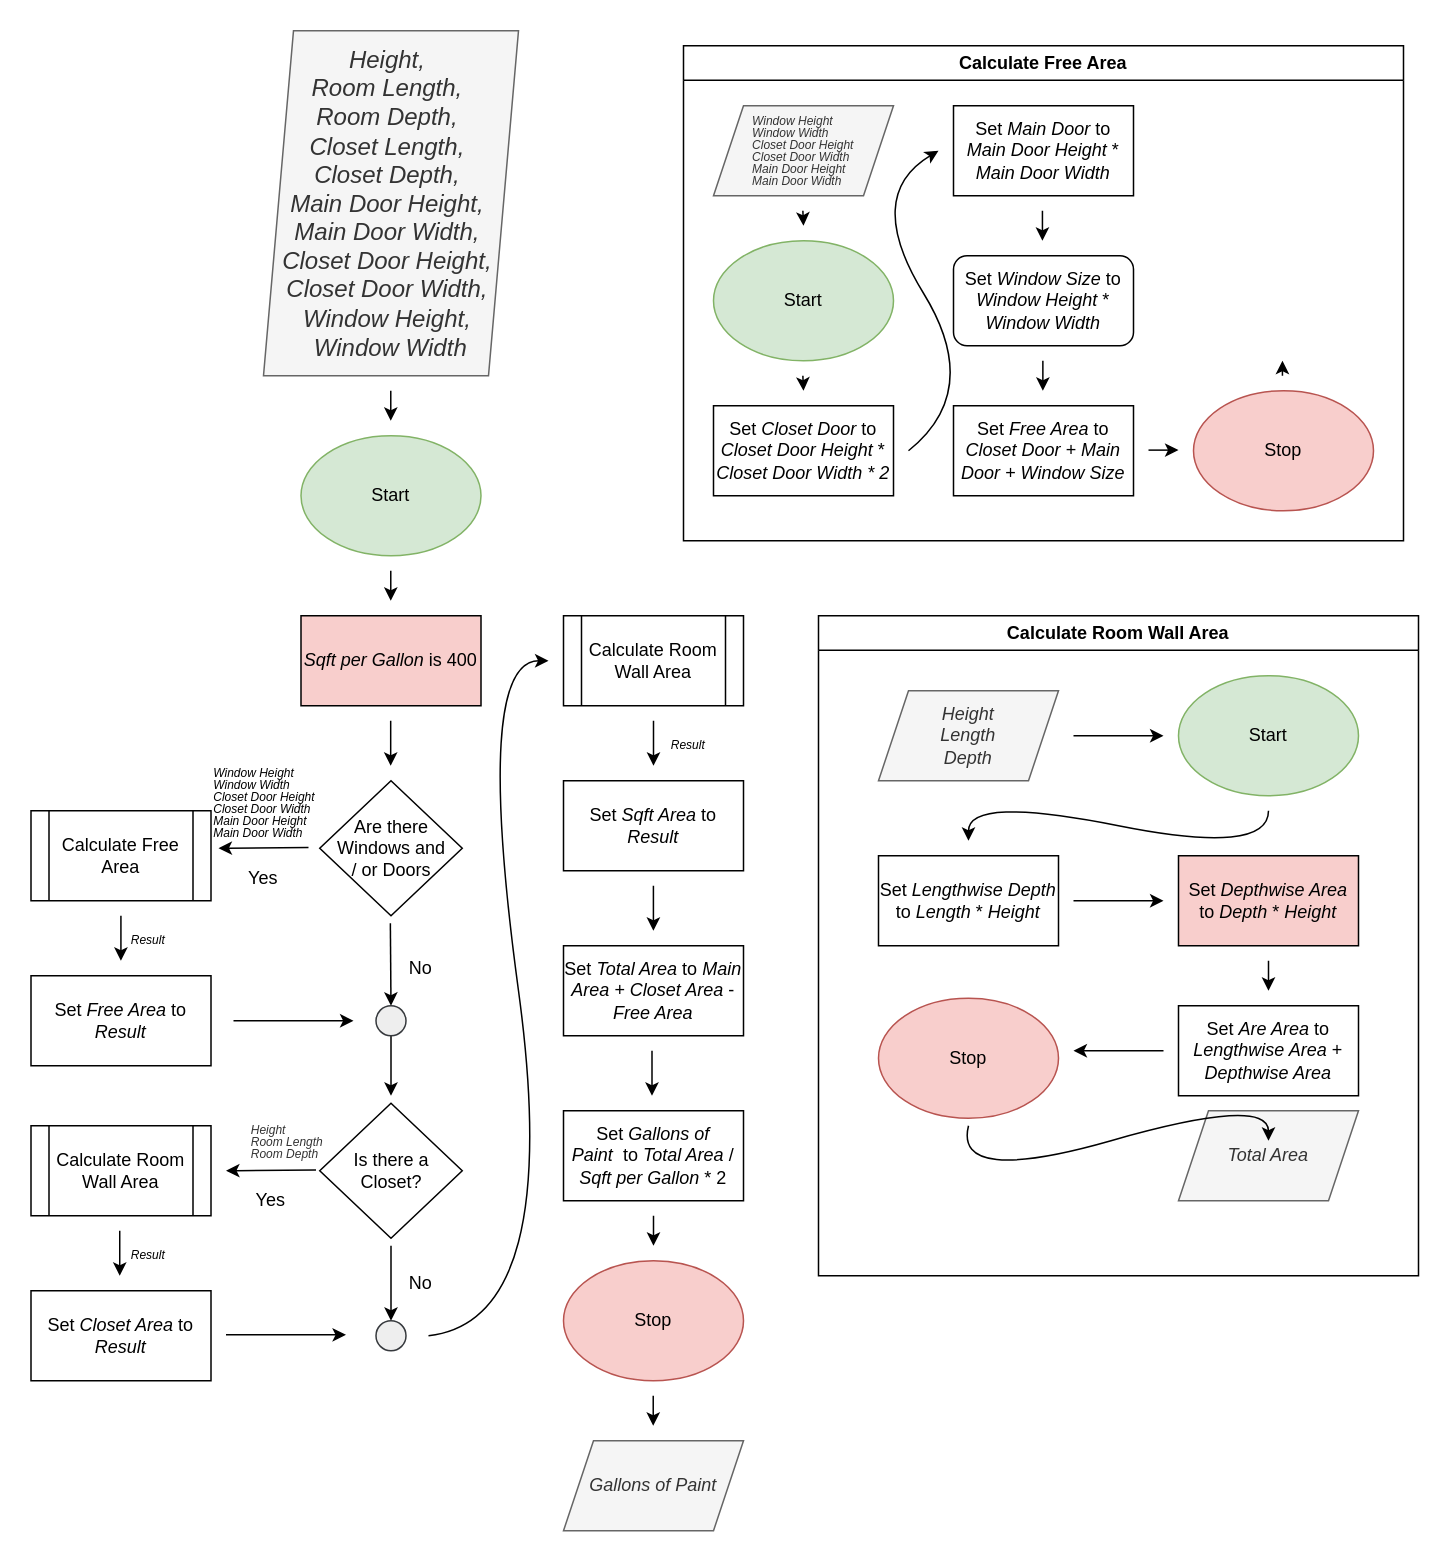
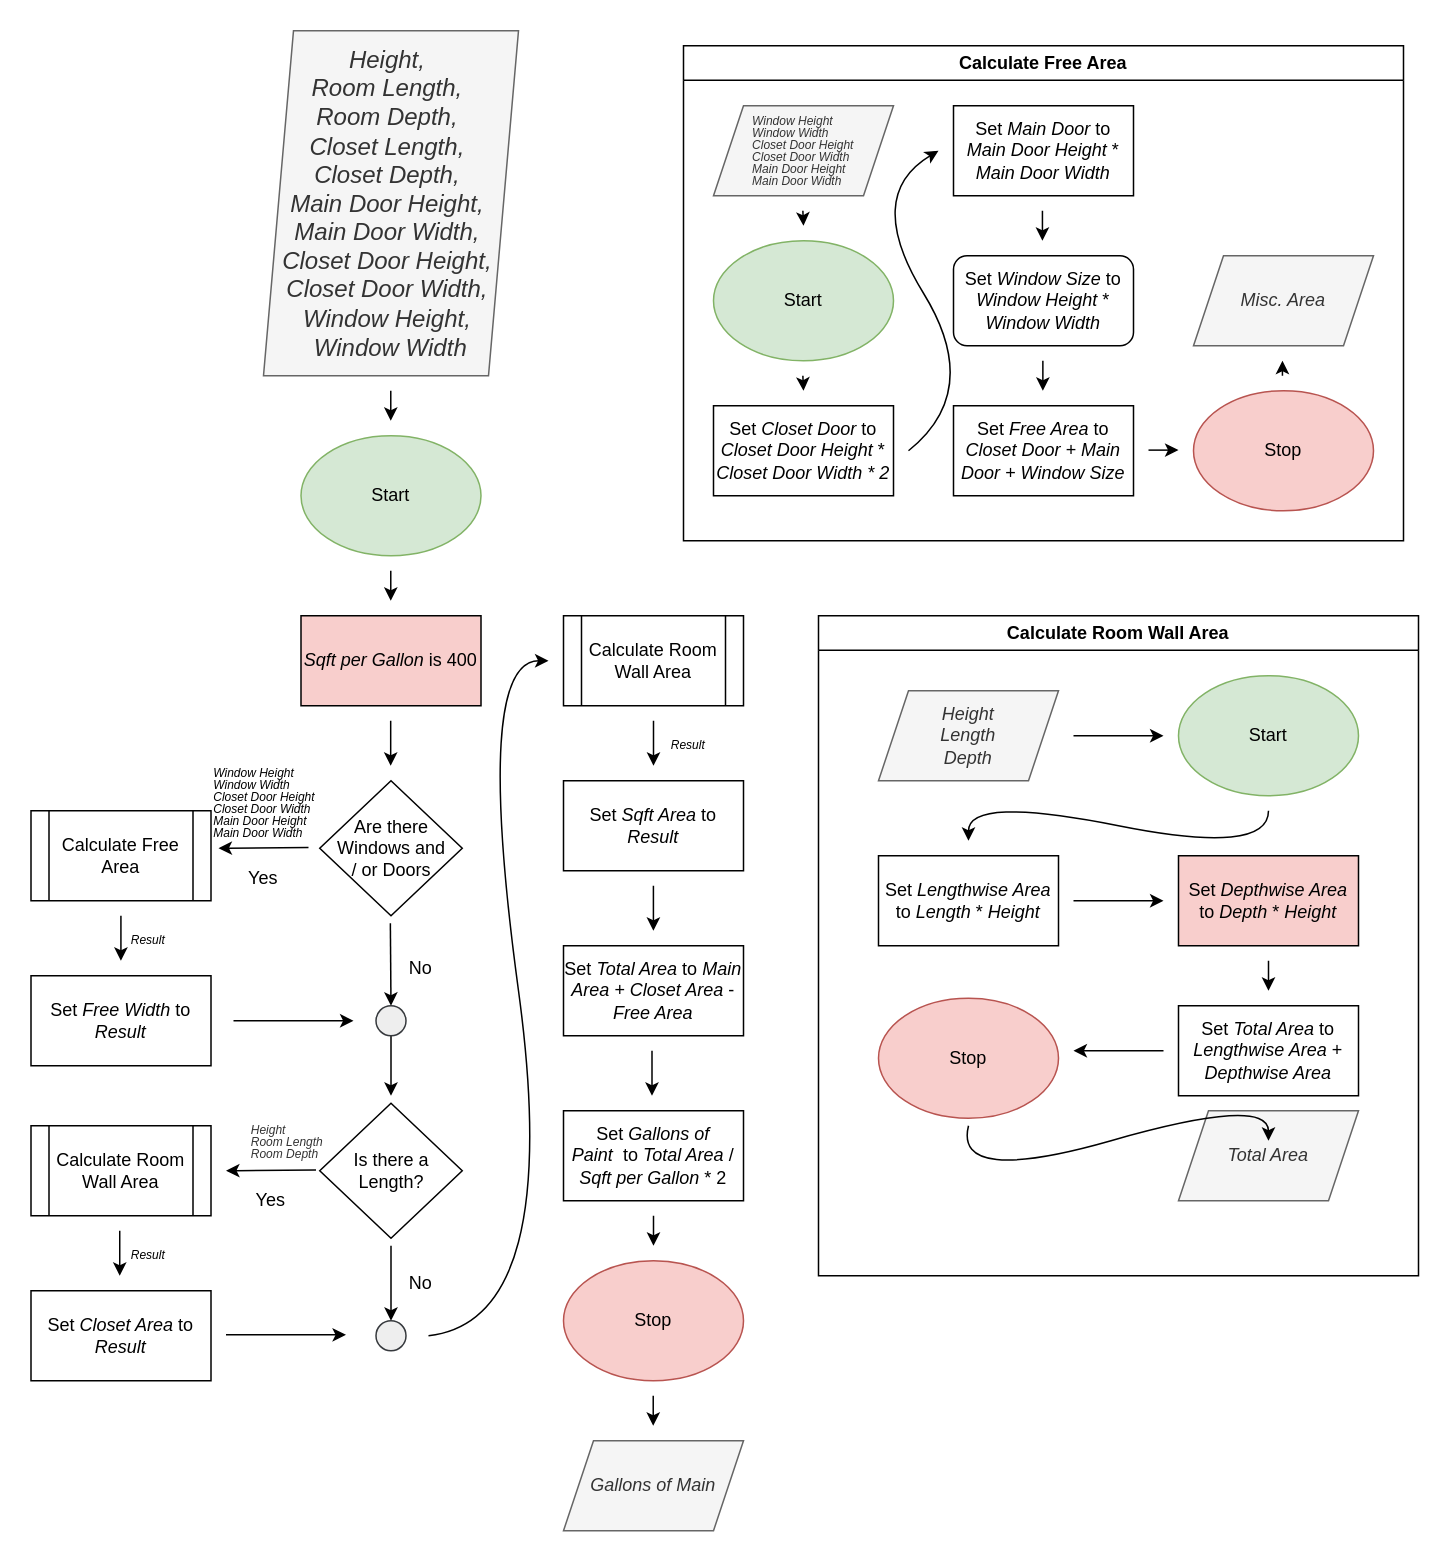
none -> (1283, 301)
(968, 901) -> (968, 901)
(121, 1021) -> (121, 1021)
(1268, 1051) -> (1268, 1051)
(392, 1171) -> (392, 1171)
(653, 1486) -> (653, 1486)
